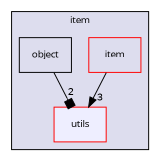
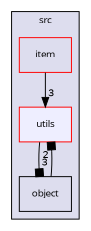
(80, 21) -> (45, 21)
none -> (39, 155)
